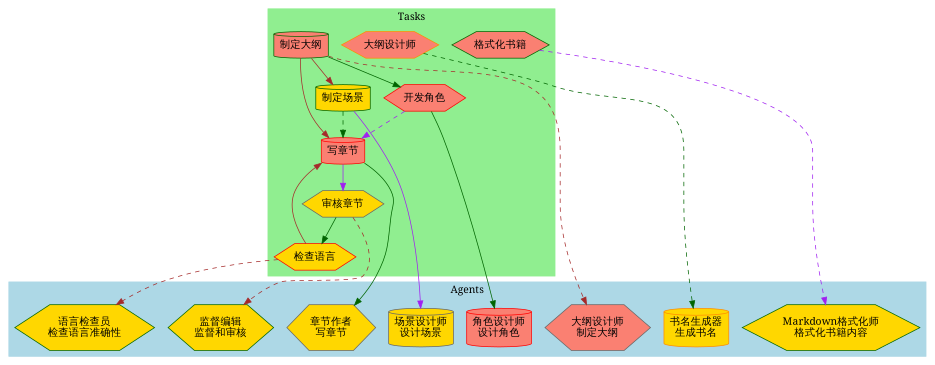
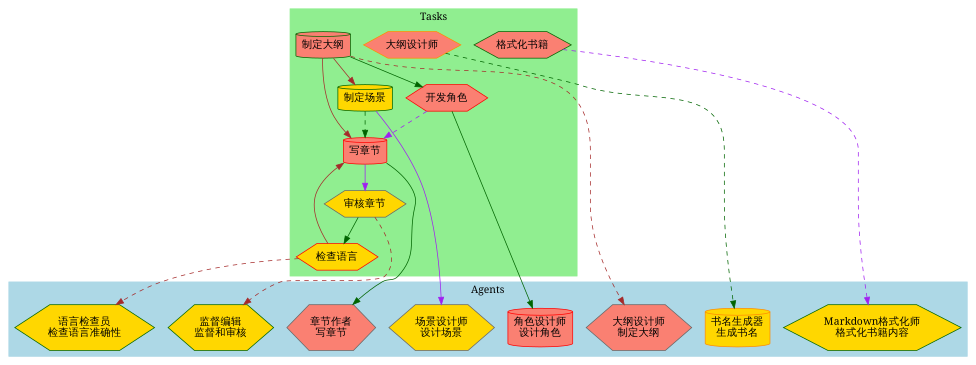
(331, 328) -> (331, 328)
(421, 328) -> (442, 328)
